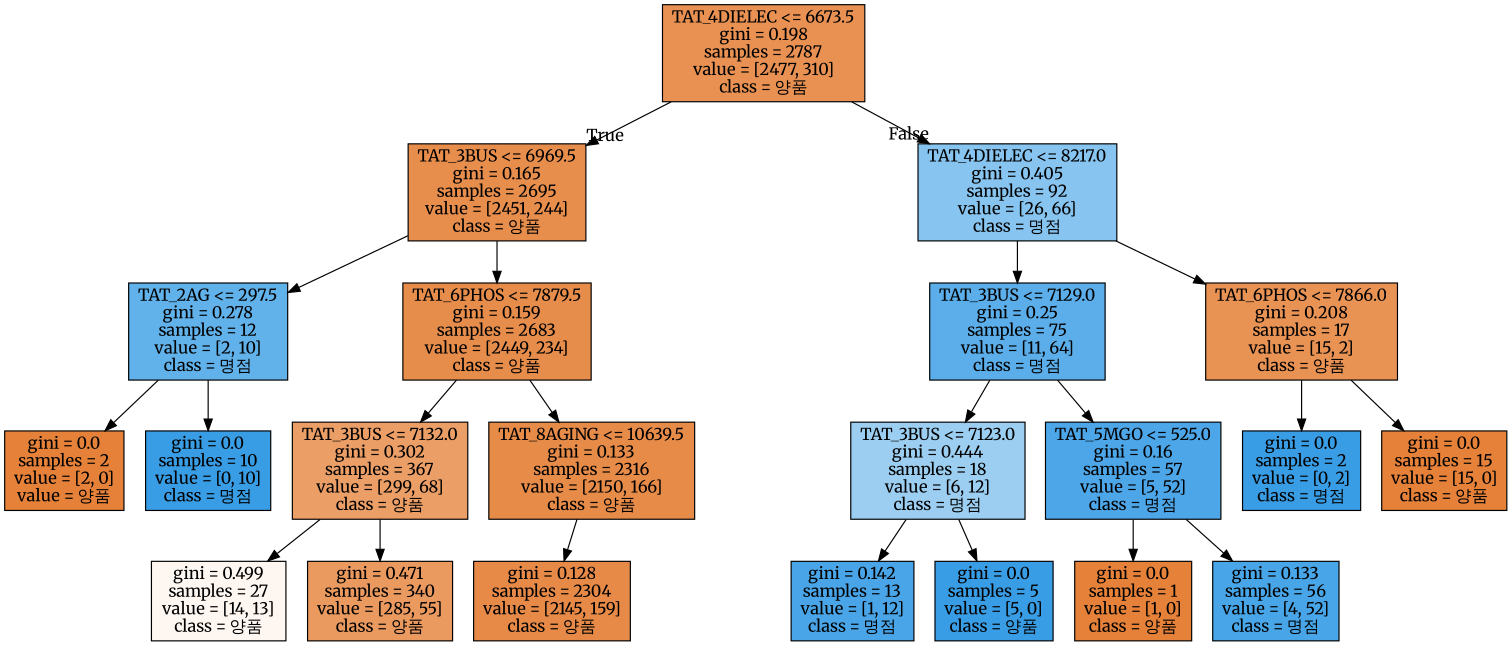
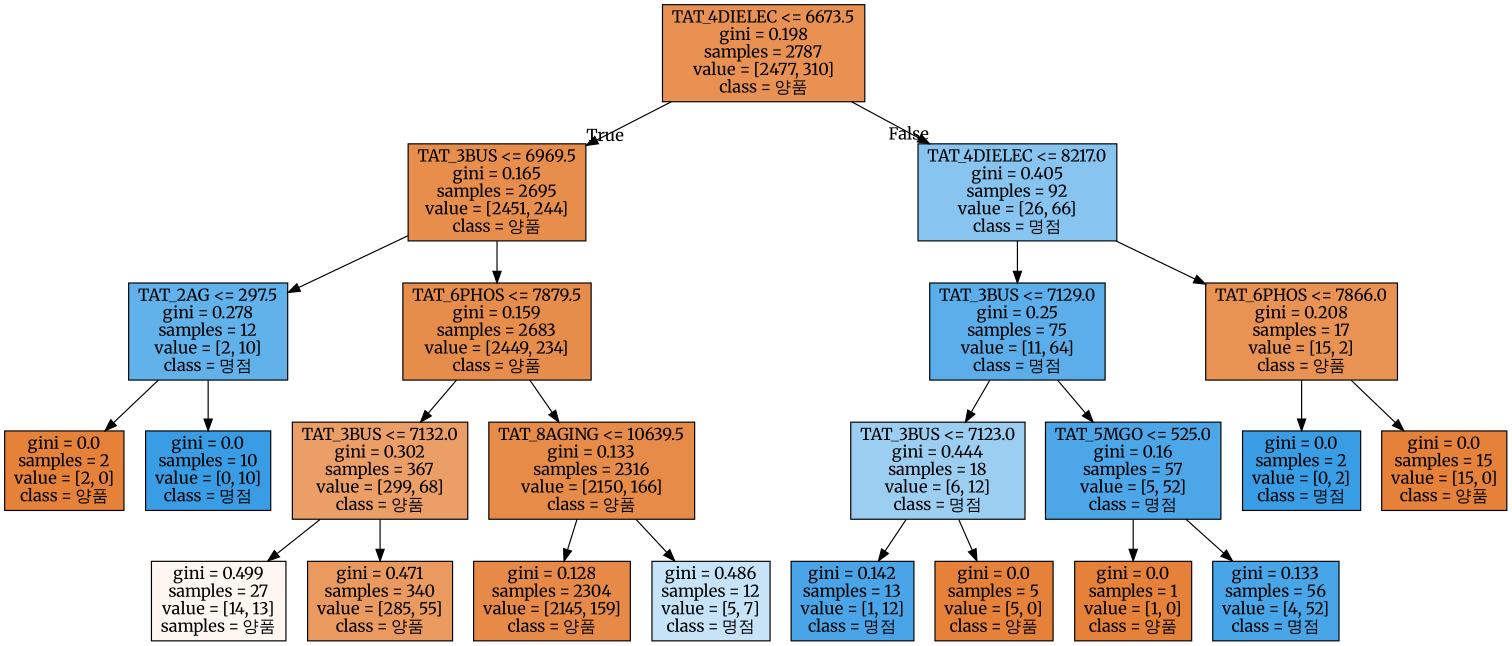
(64, 471) -> (64, 471)
(219, 601) -> (219, 601)
none -> (711, 601)
(994, 601) -> (994, 601)
